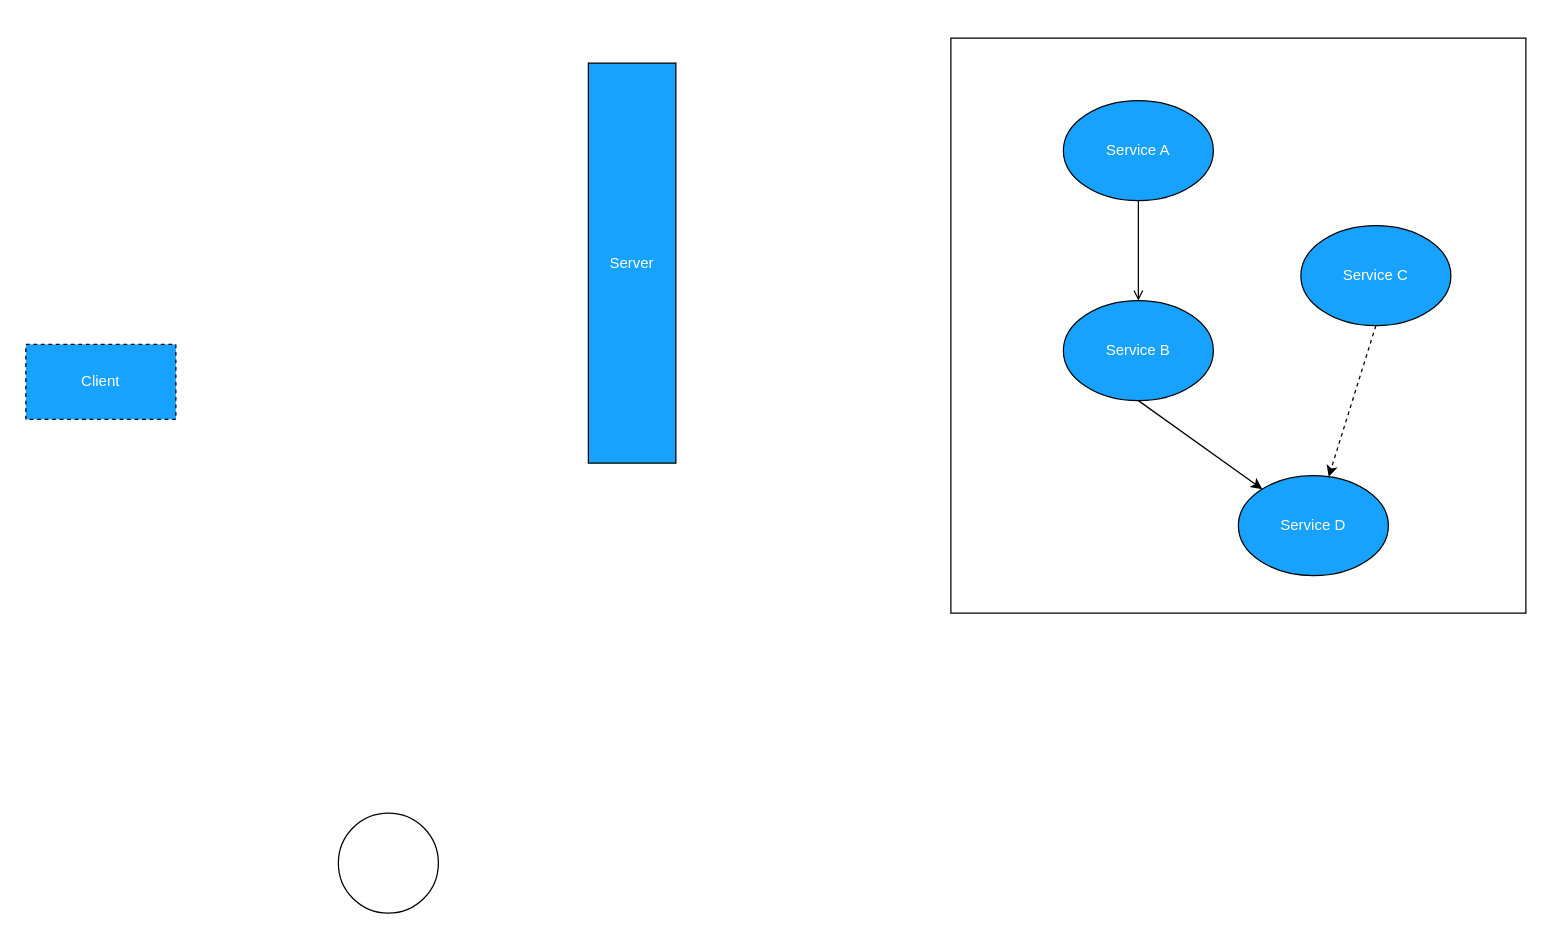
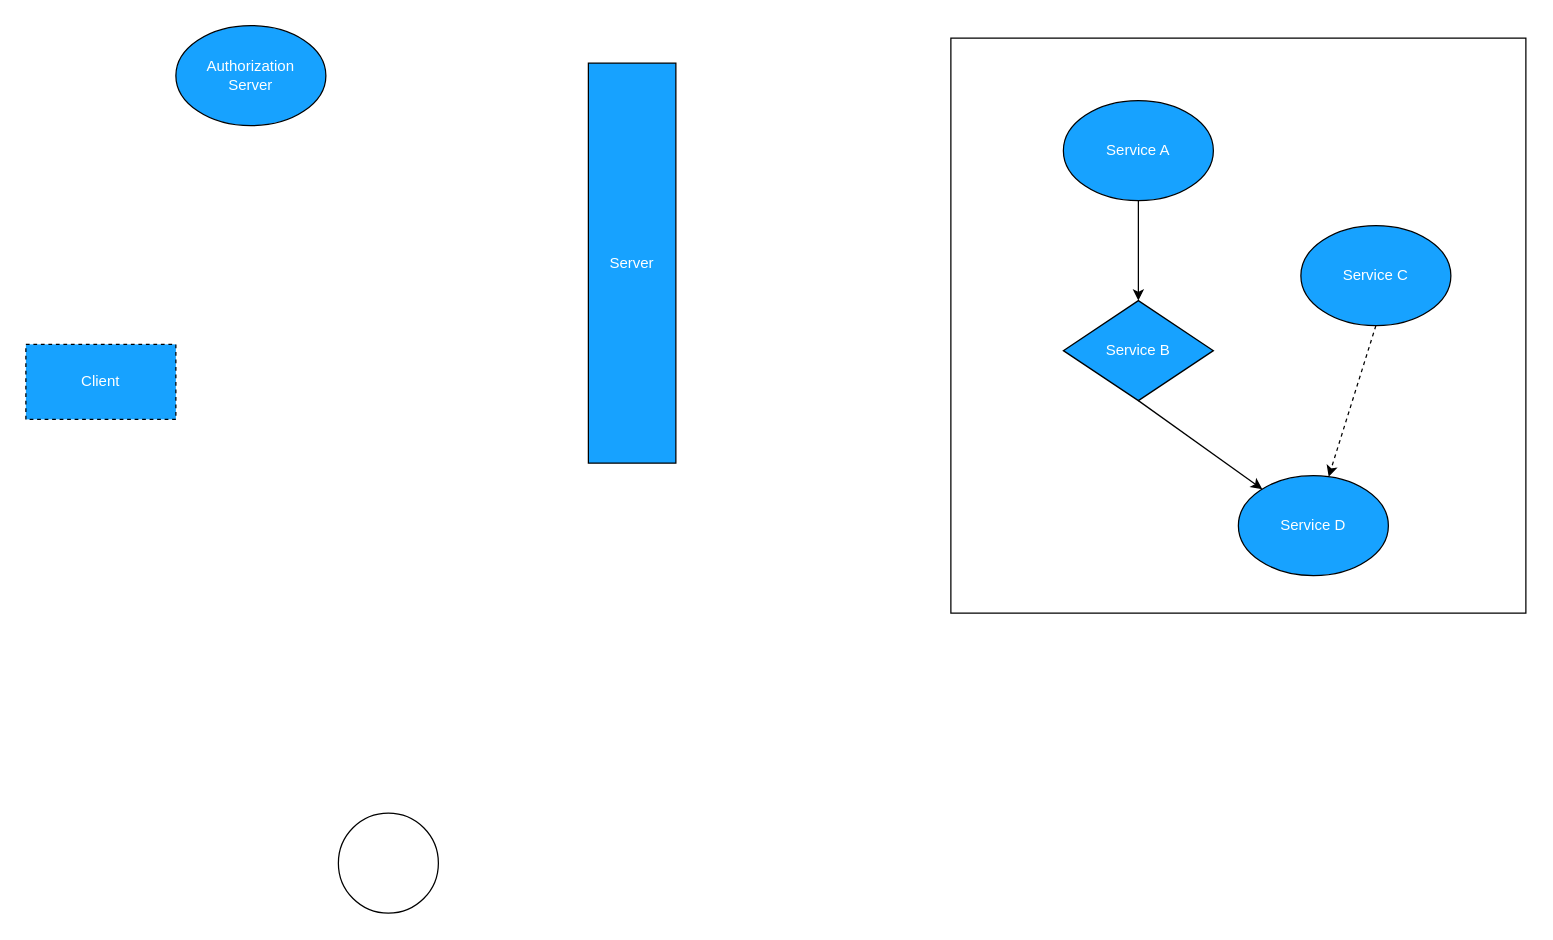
none -> (251, 76)
(1138, 293) -> (1138, 291)
(1138, 351) -> (1138, 351)
